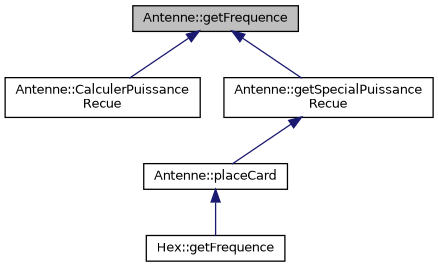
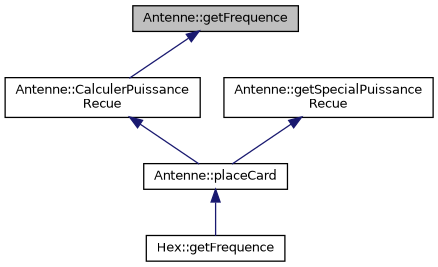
(272, 58) -> none
none -> (170, 144)
